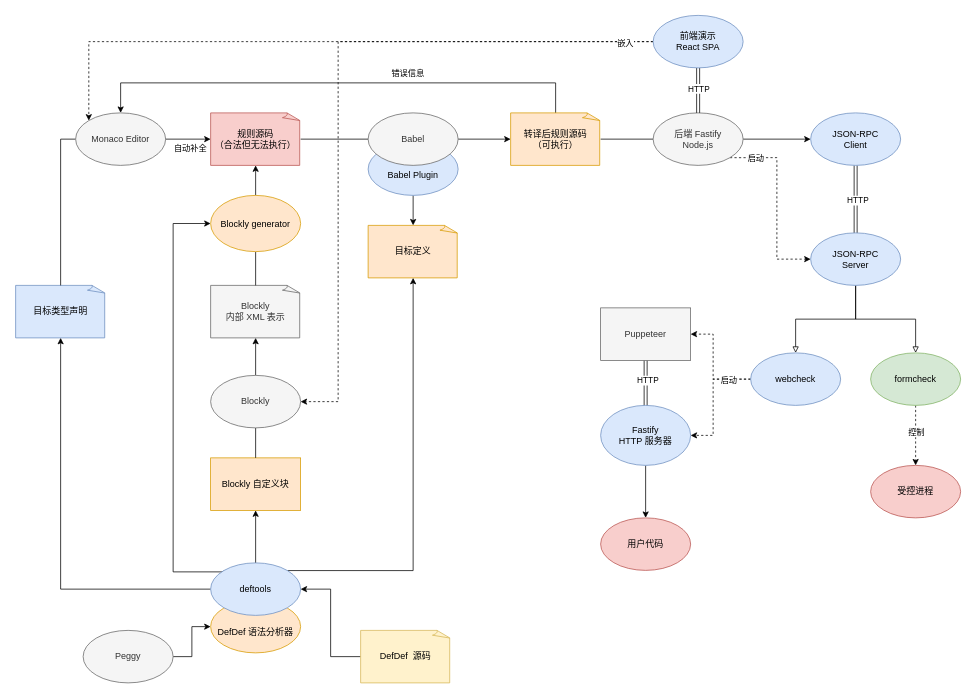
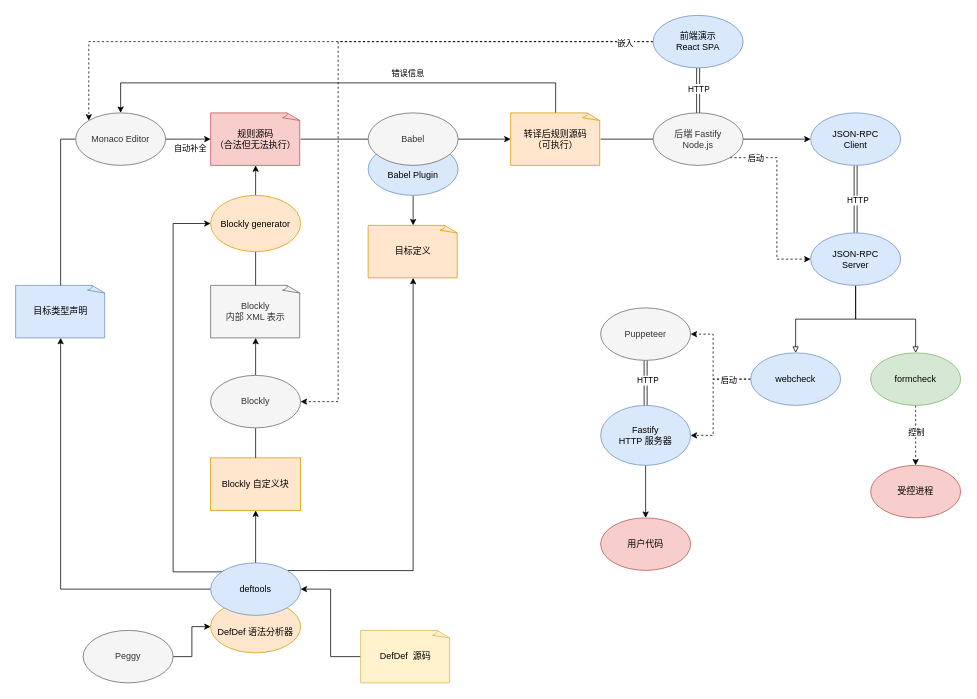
(645, 334) -> (645, 334)
